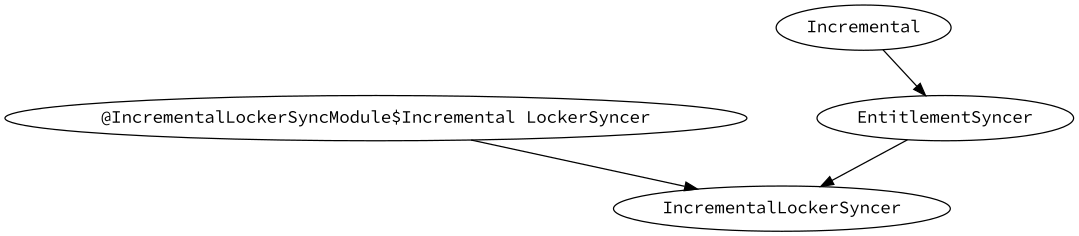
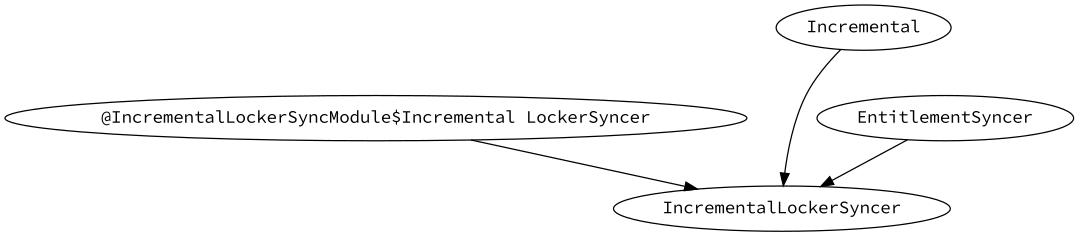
(900, 68) -> (801, 106)
